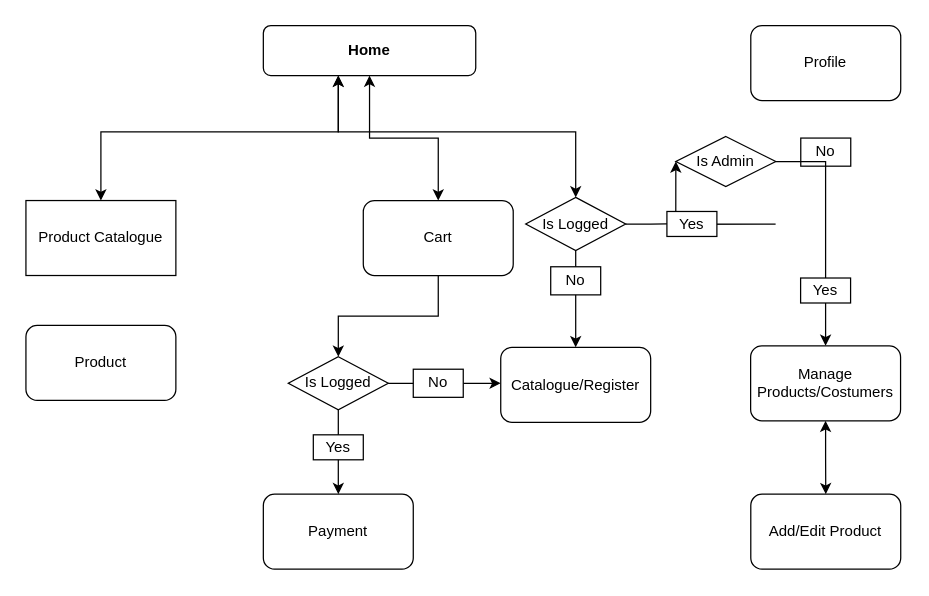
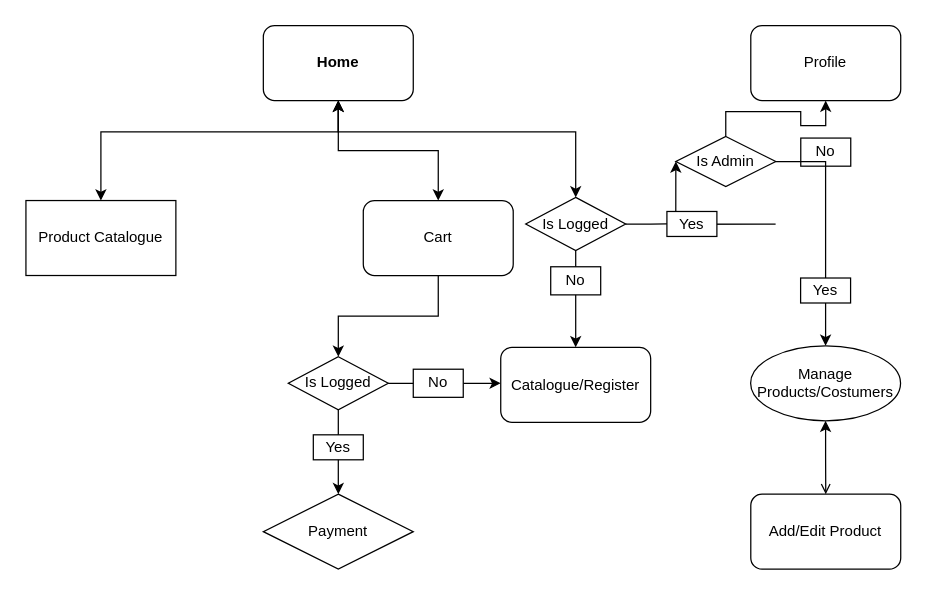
(369, 51) -> (338, 63)
none -> (779, 112)
(101, 363) -> none
(826, 383) -> (826, 383)
(826, 484) -> (826, 485)
(338, 532) -> (338, 532)
